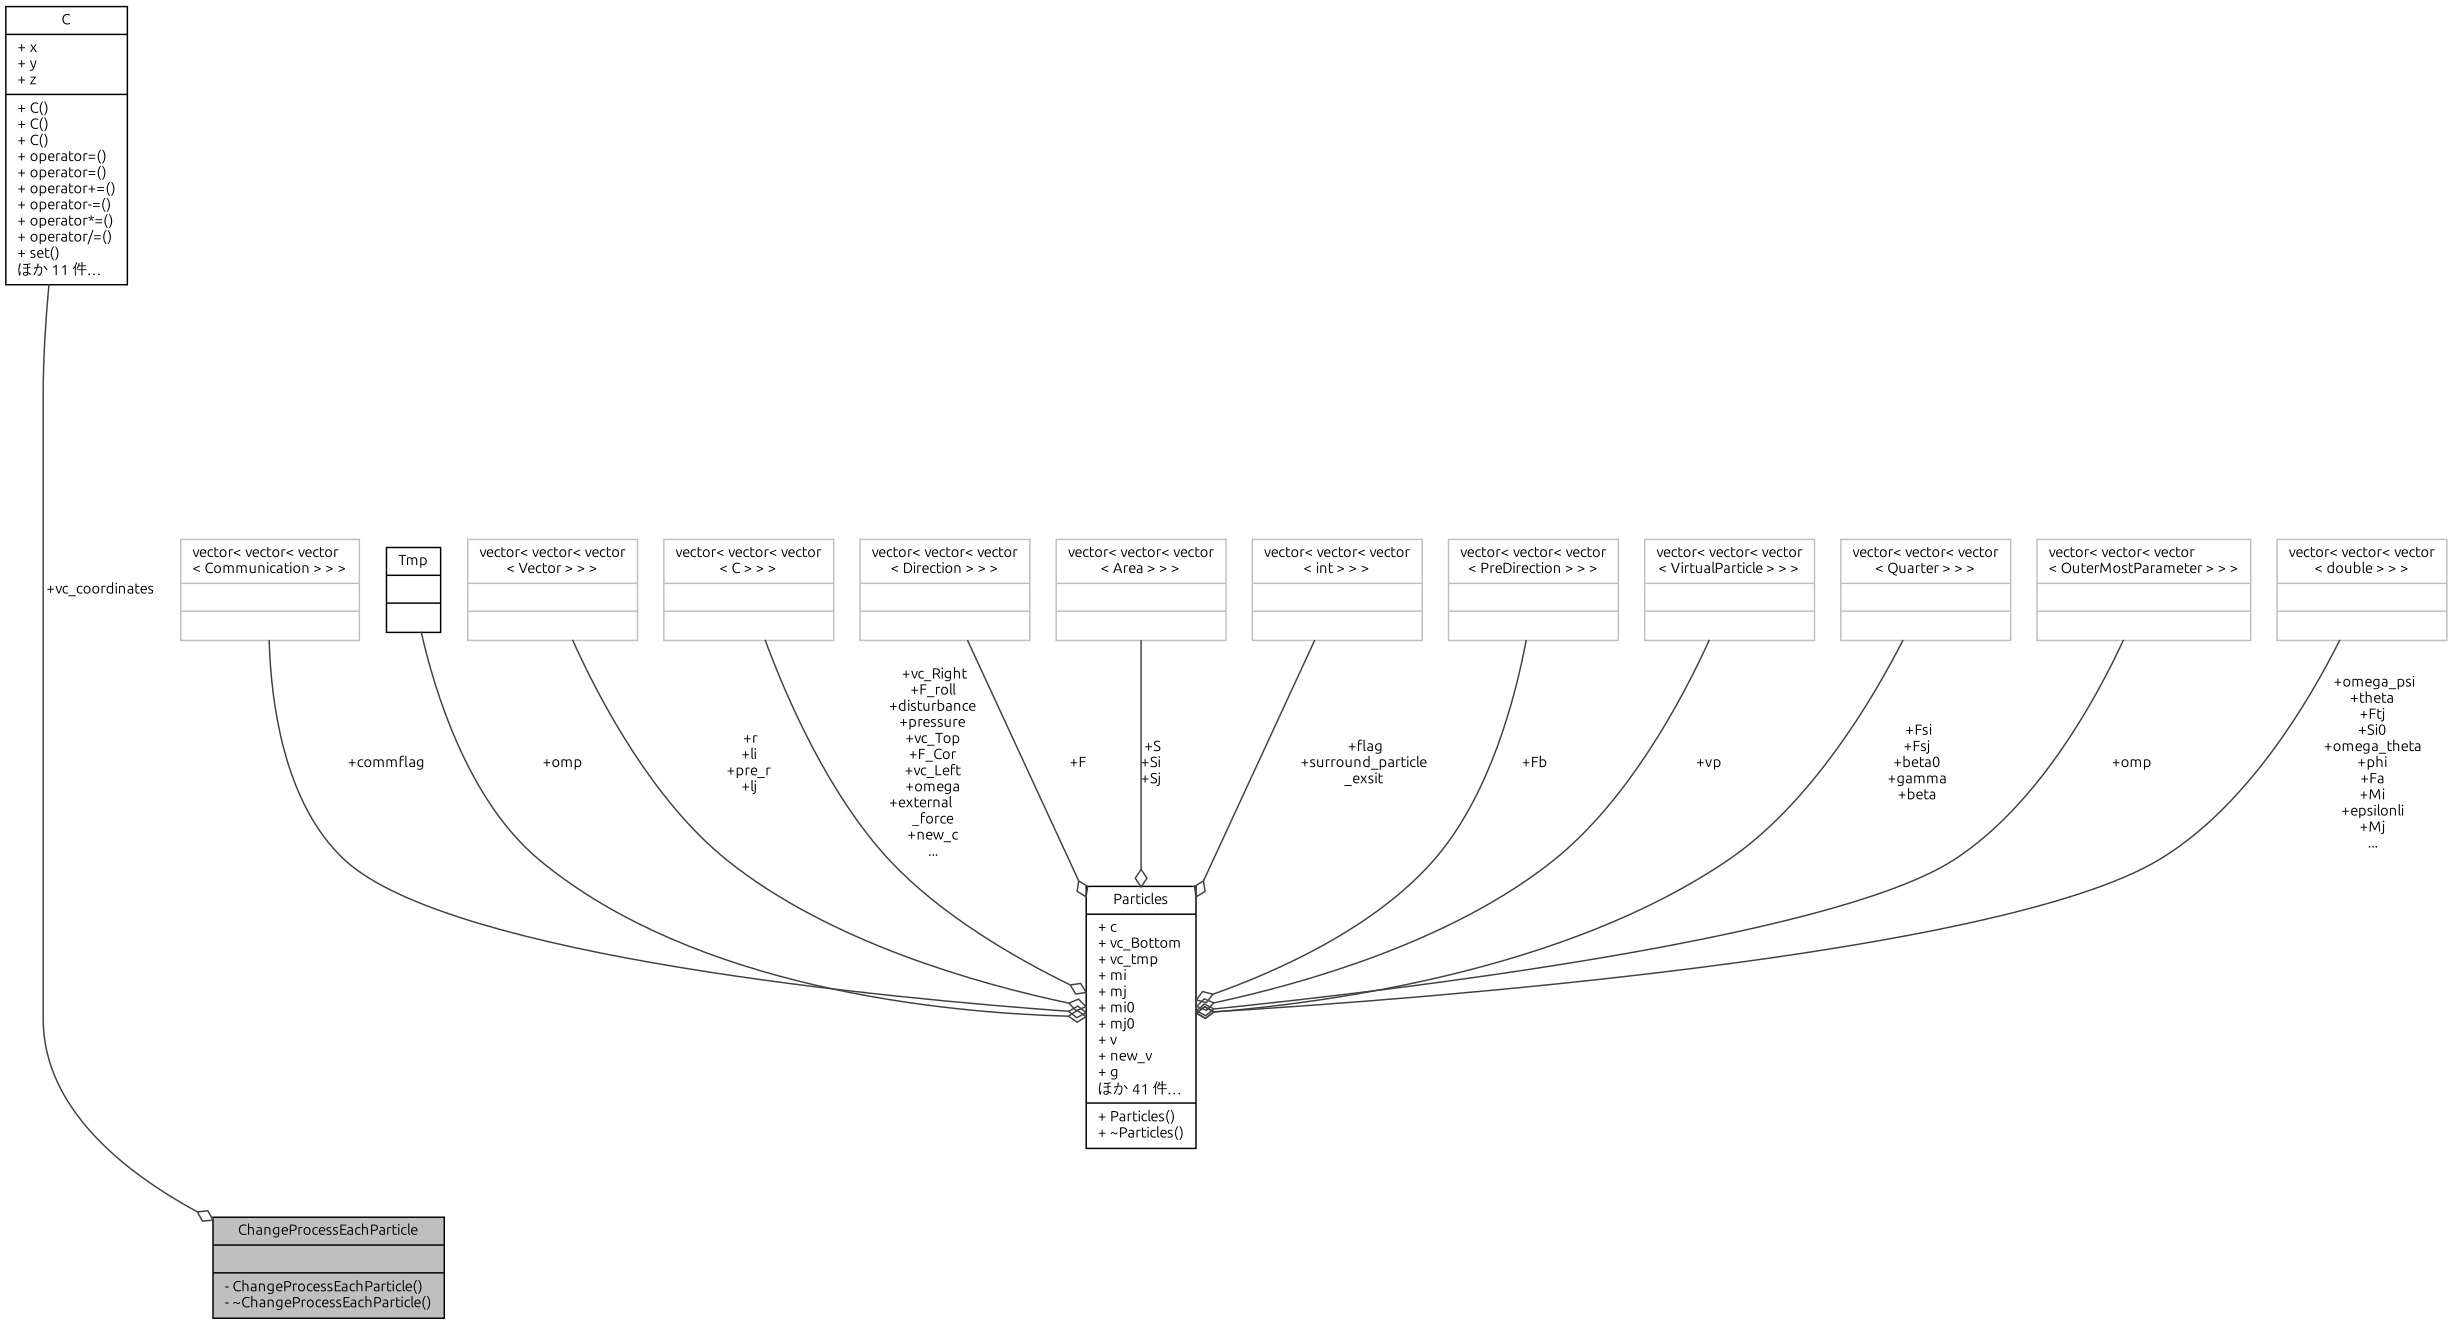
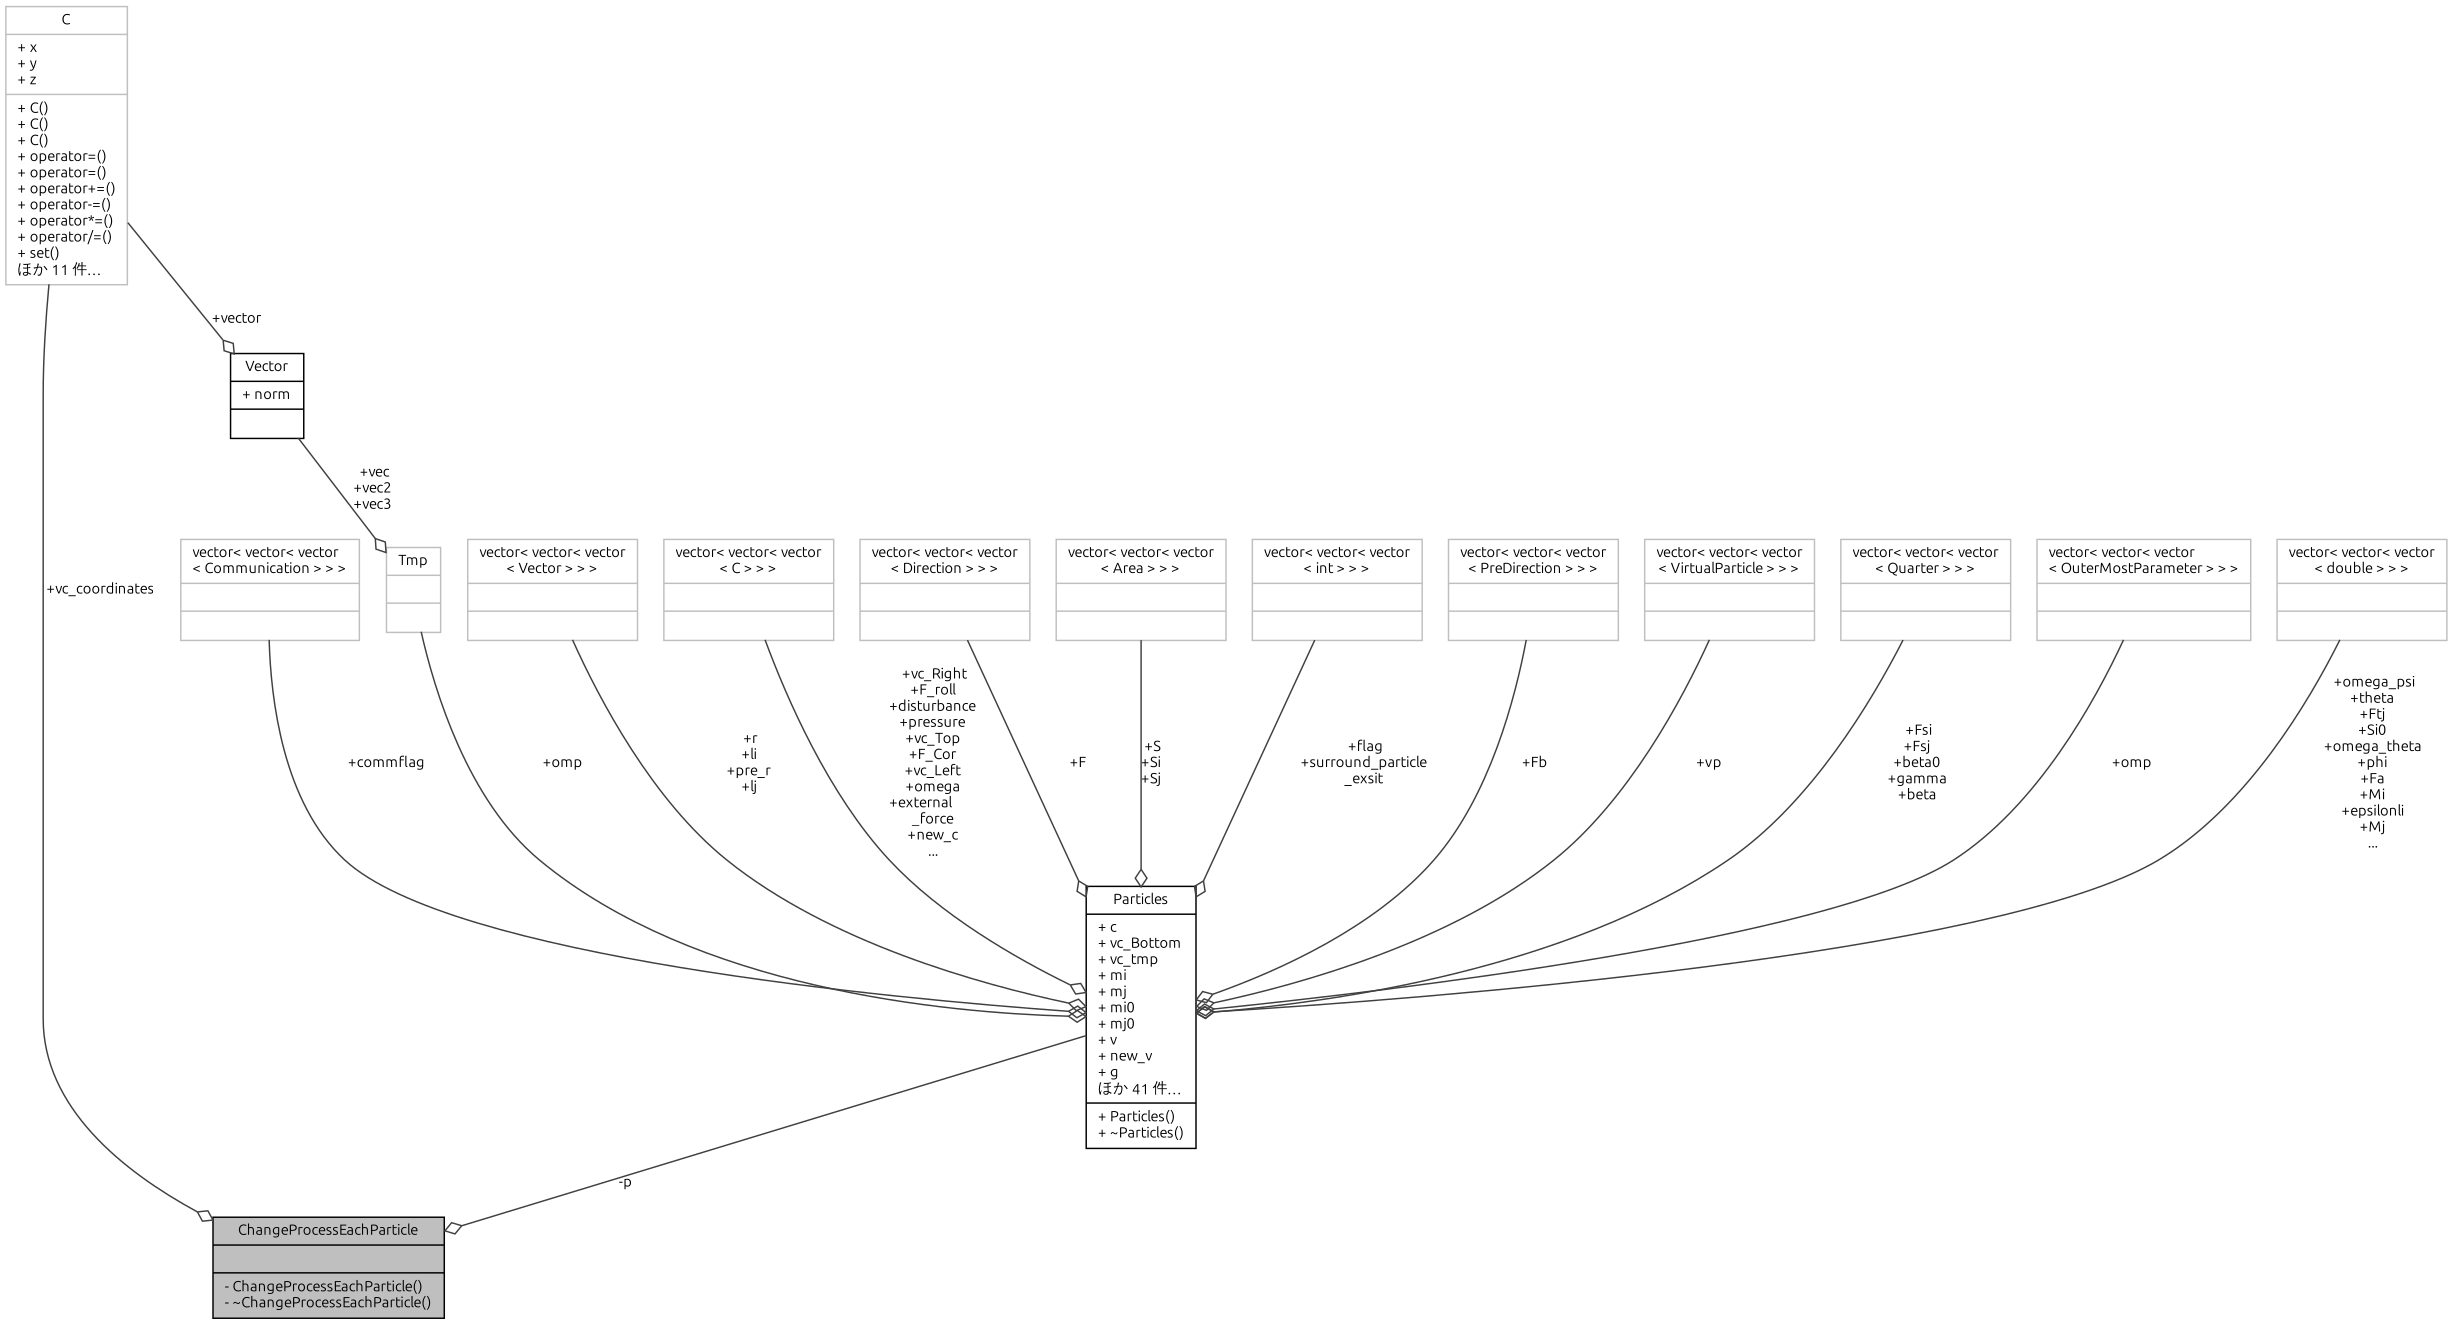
(67, 146) -> (67, 146)
none -> (267, 396)
(414, 590) -> (414, 590)
none -> (774, 1131)
